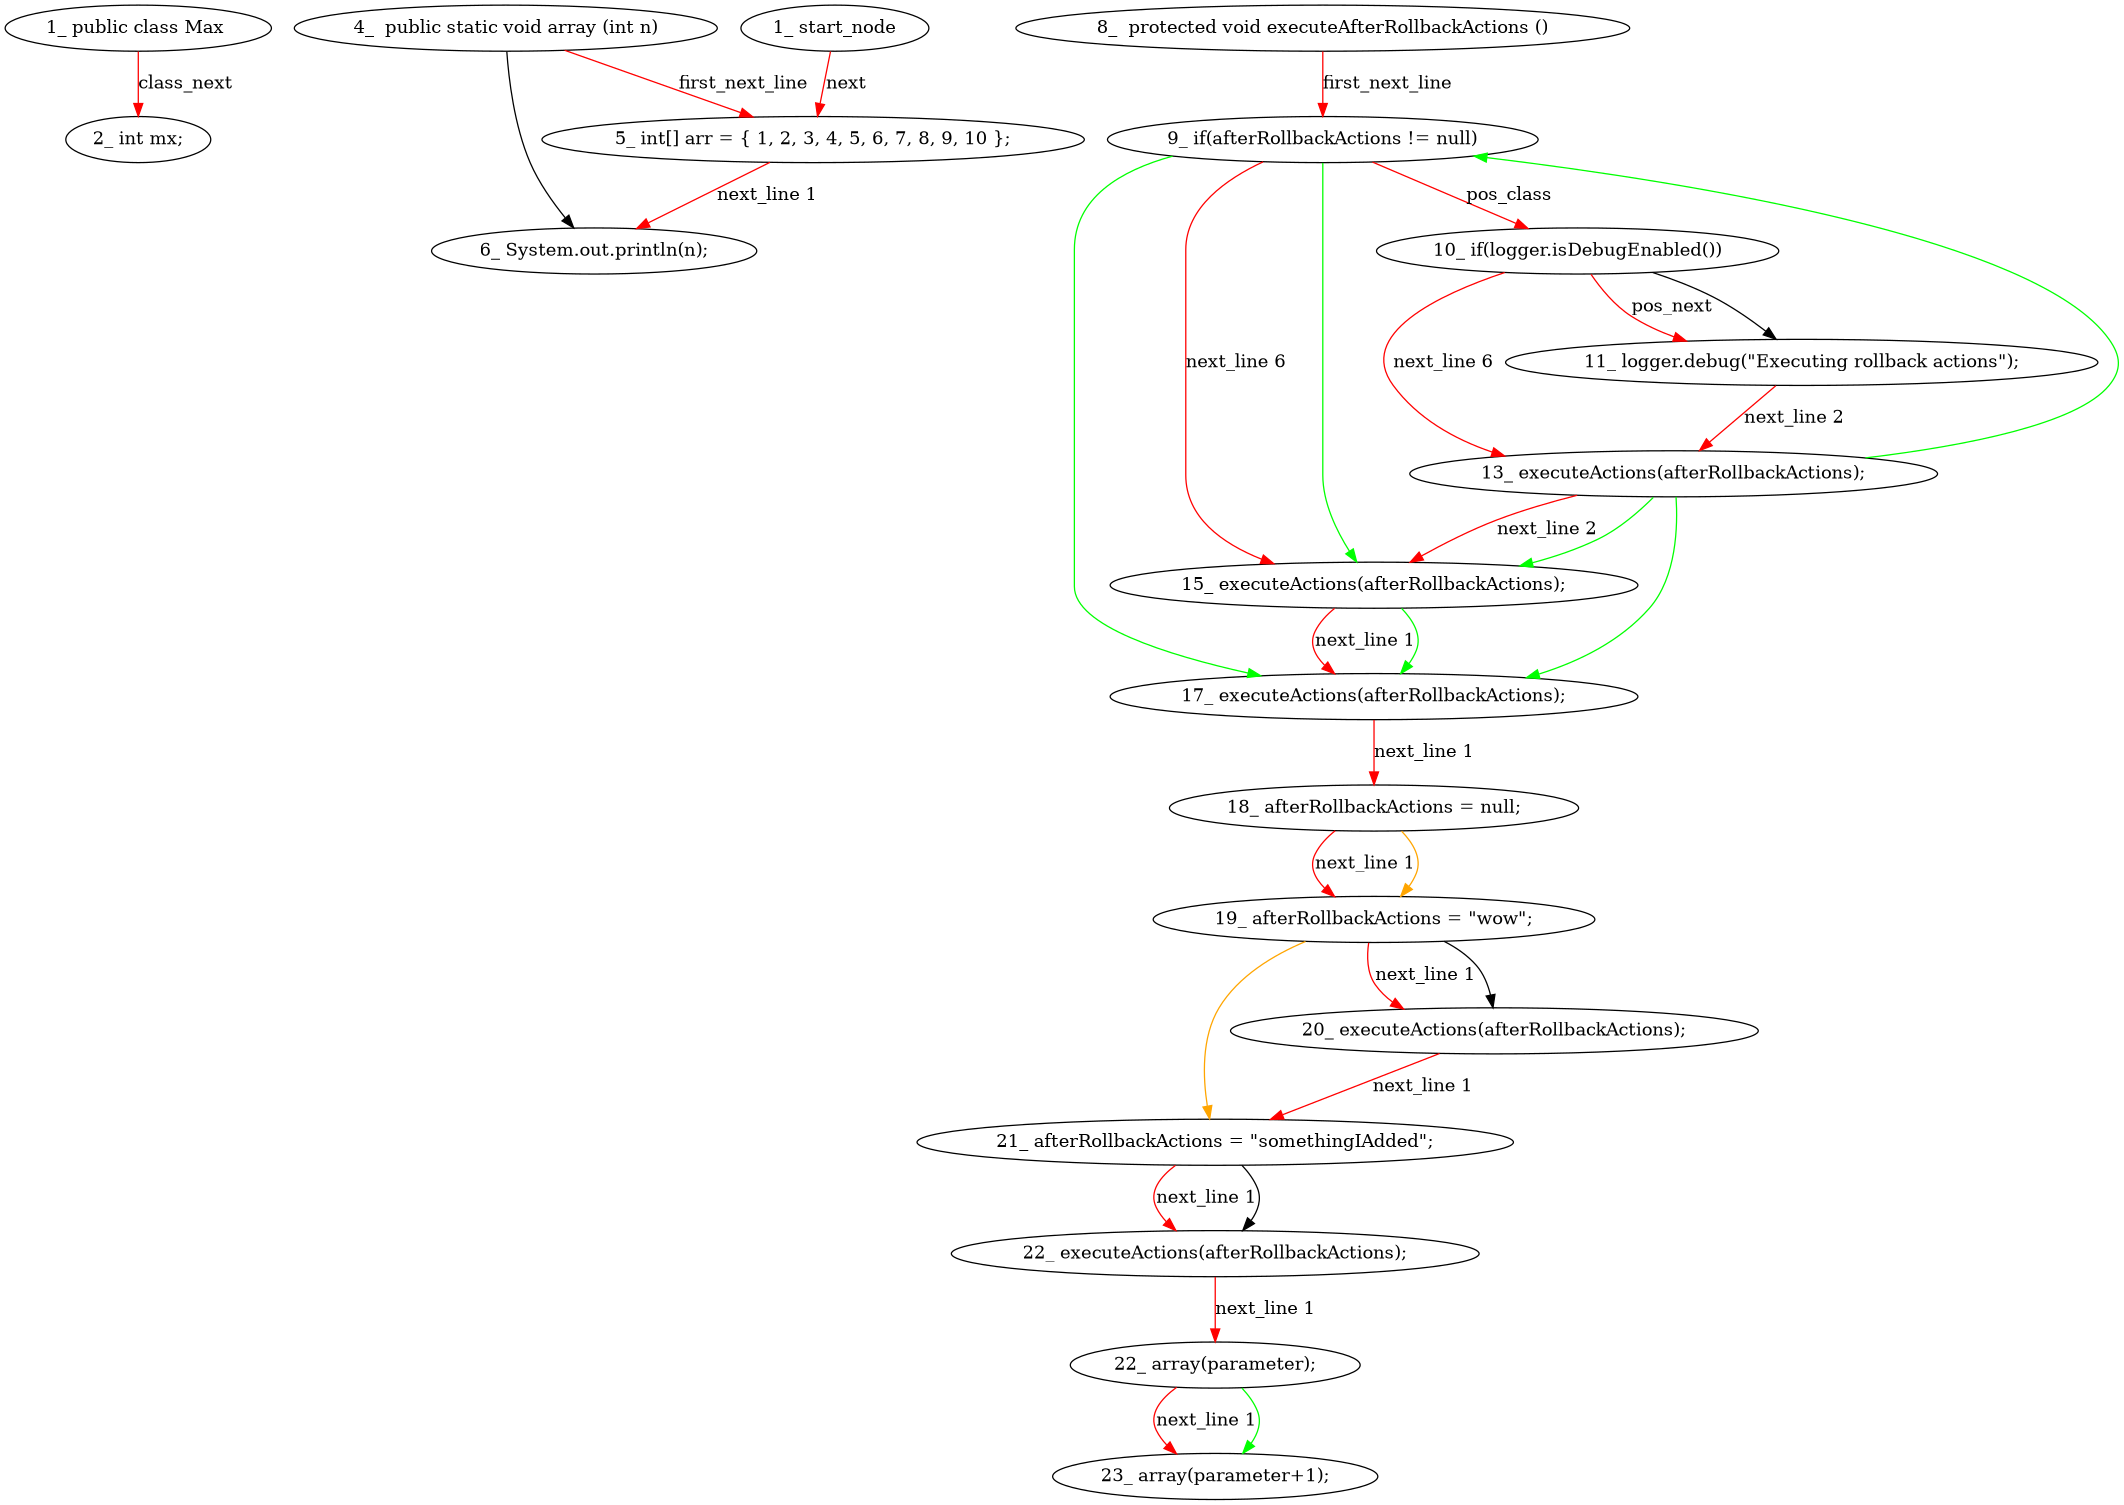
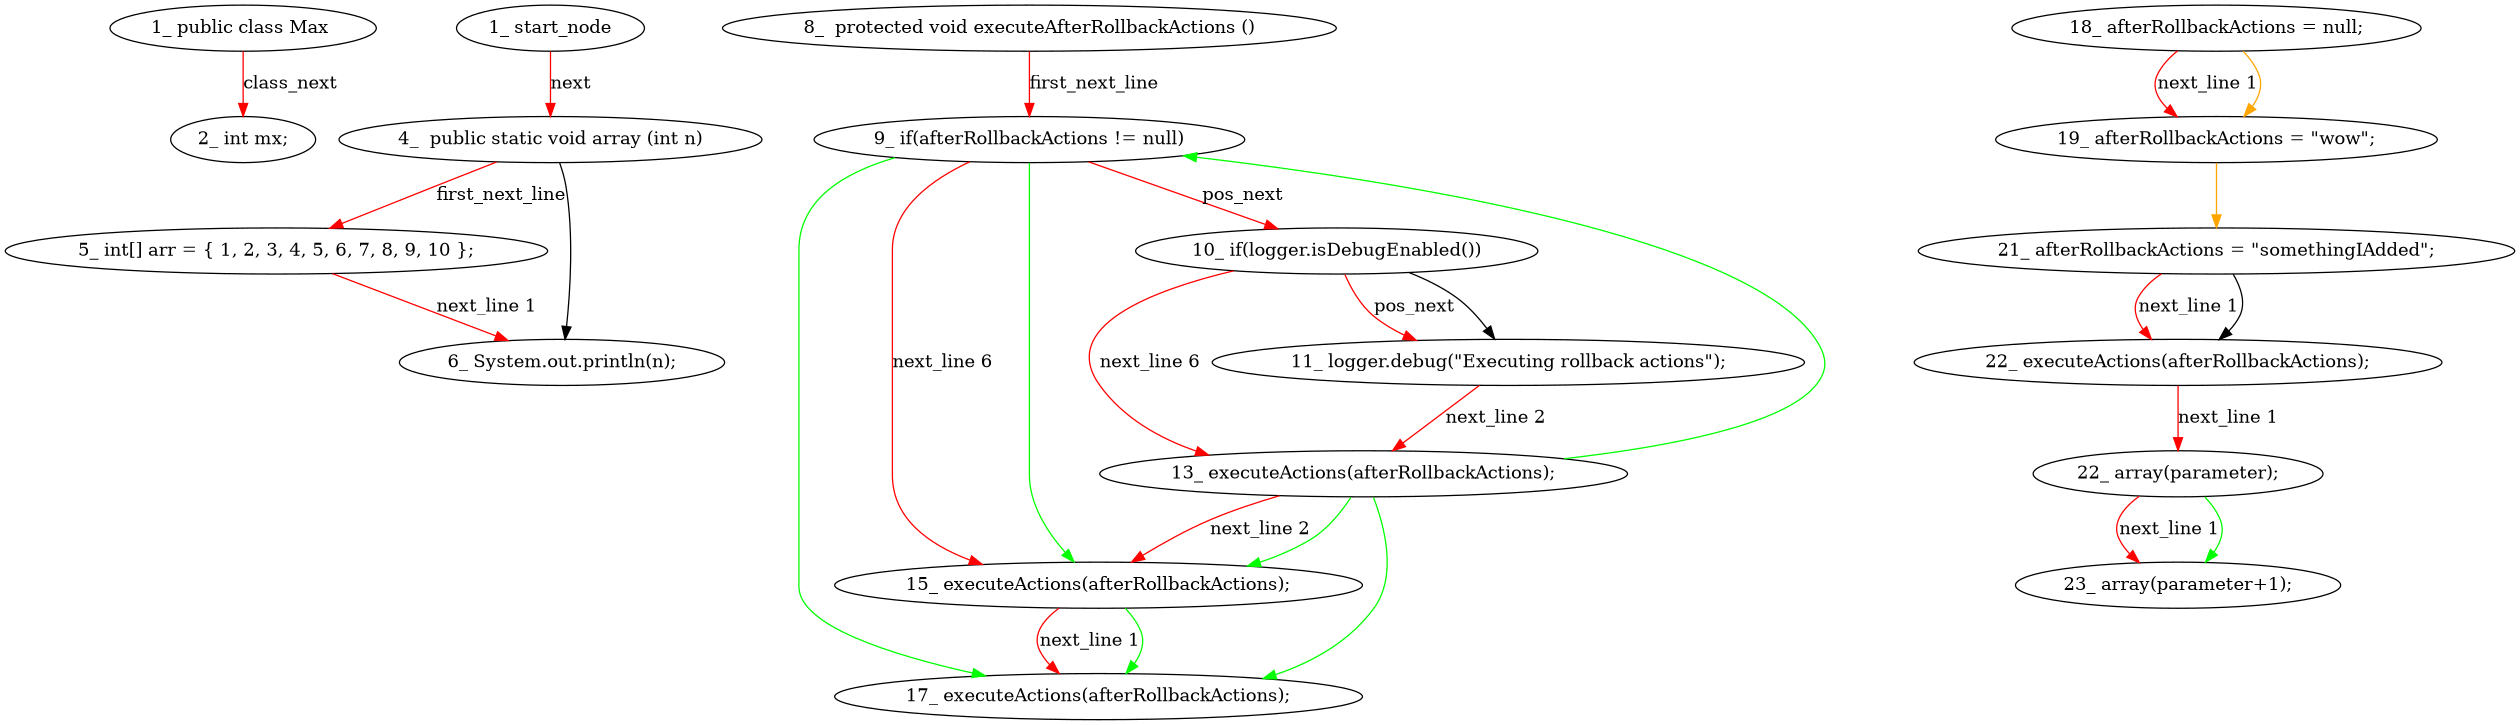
(825, 77) -> (550, 77)
(1509, 195) -> (1243, 195)
(1374, 746) -> none
(1494, 1031) -> none
